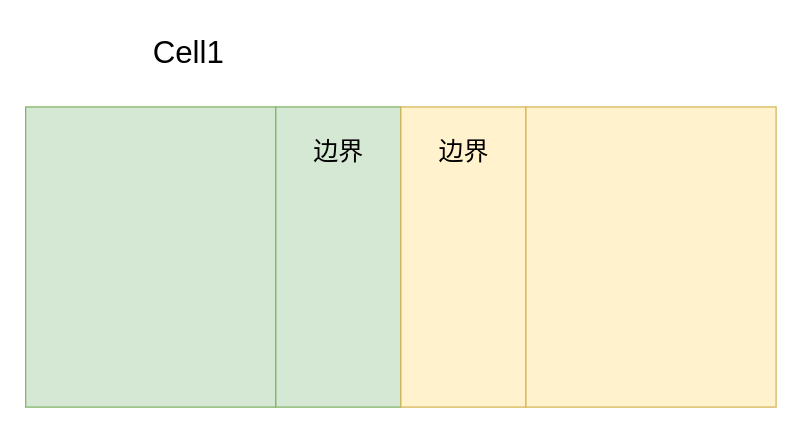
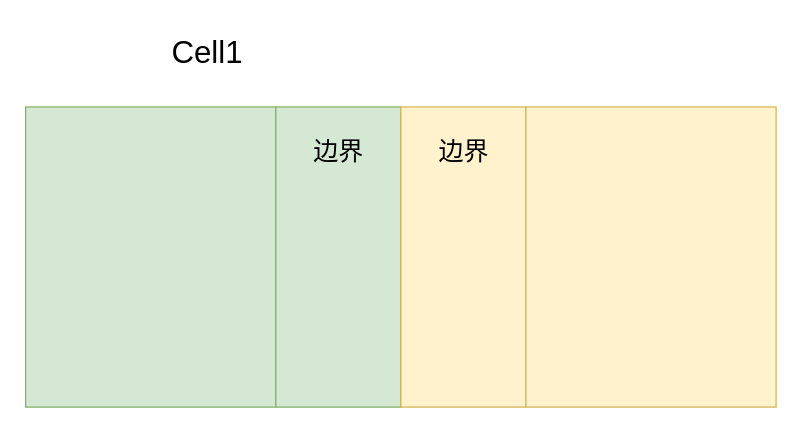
(188, 51) -> (207, 51)
